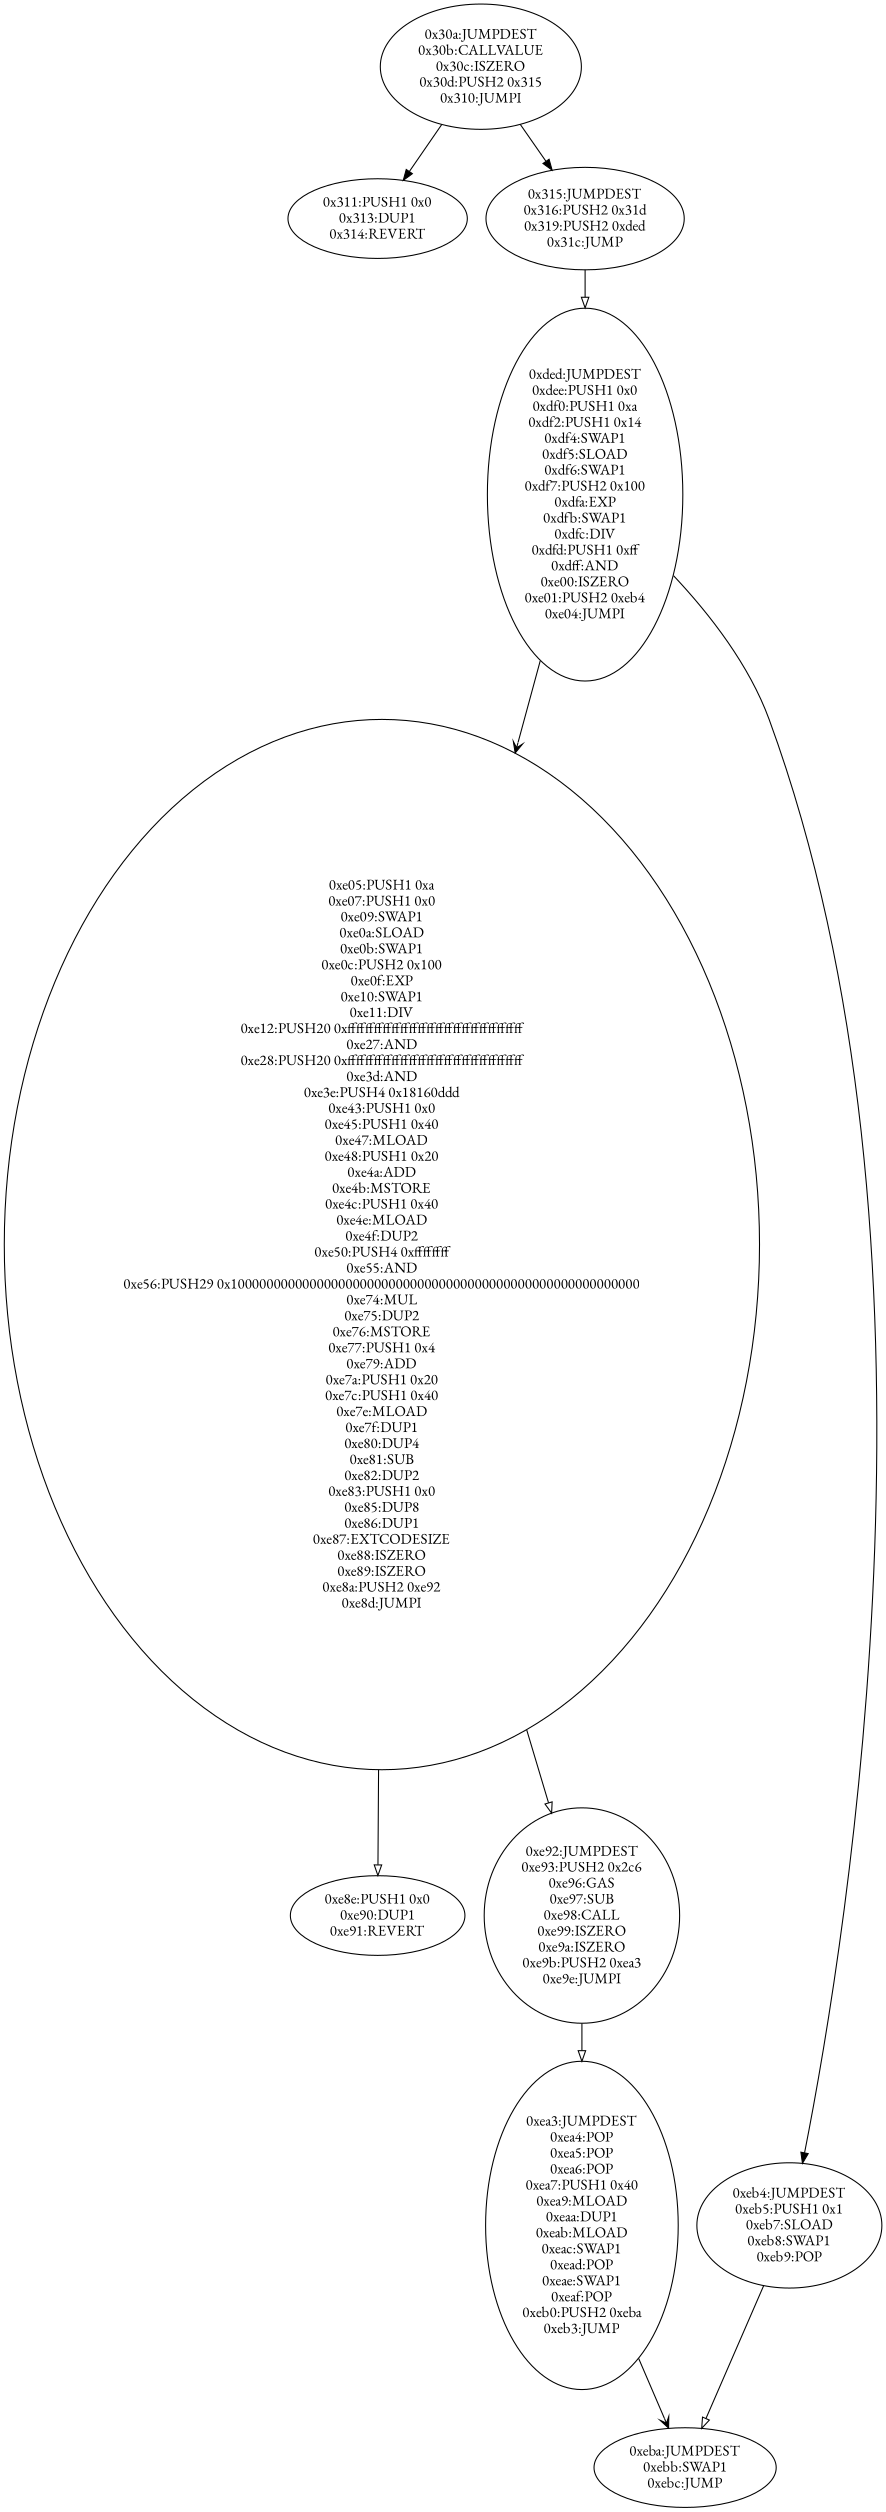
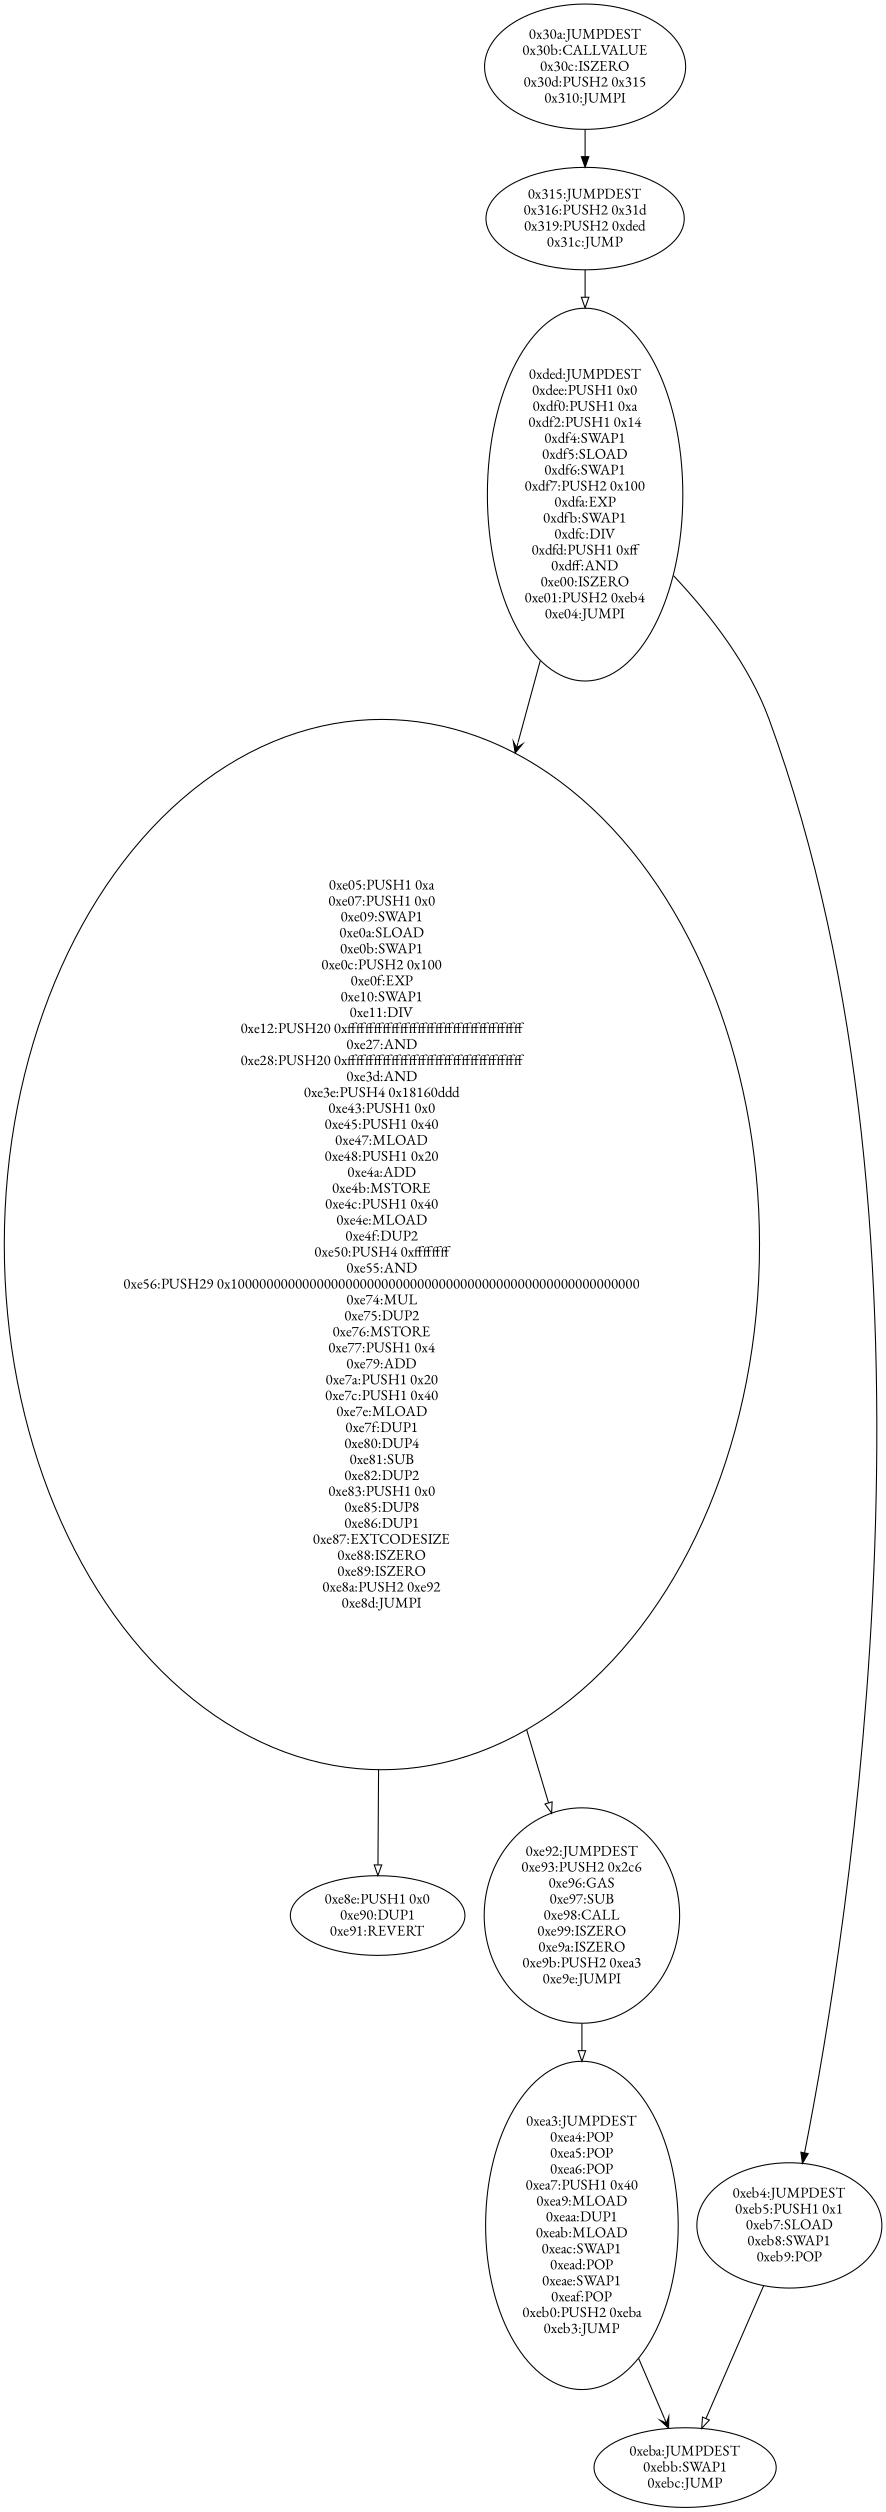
(378, 219) -> none
